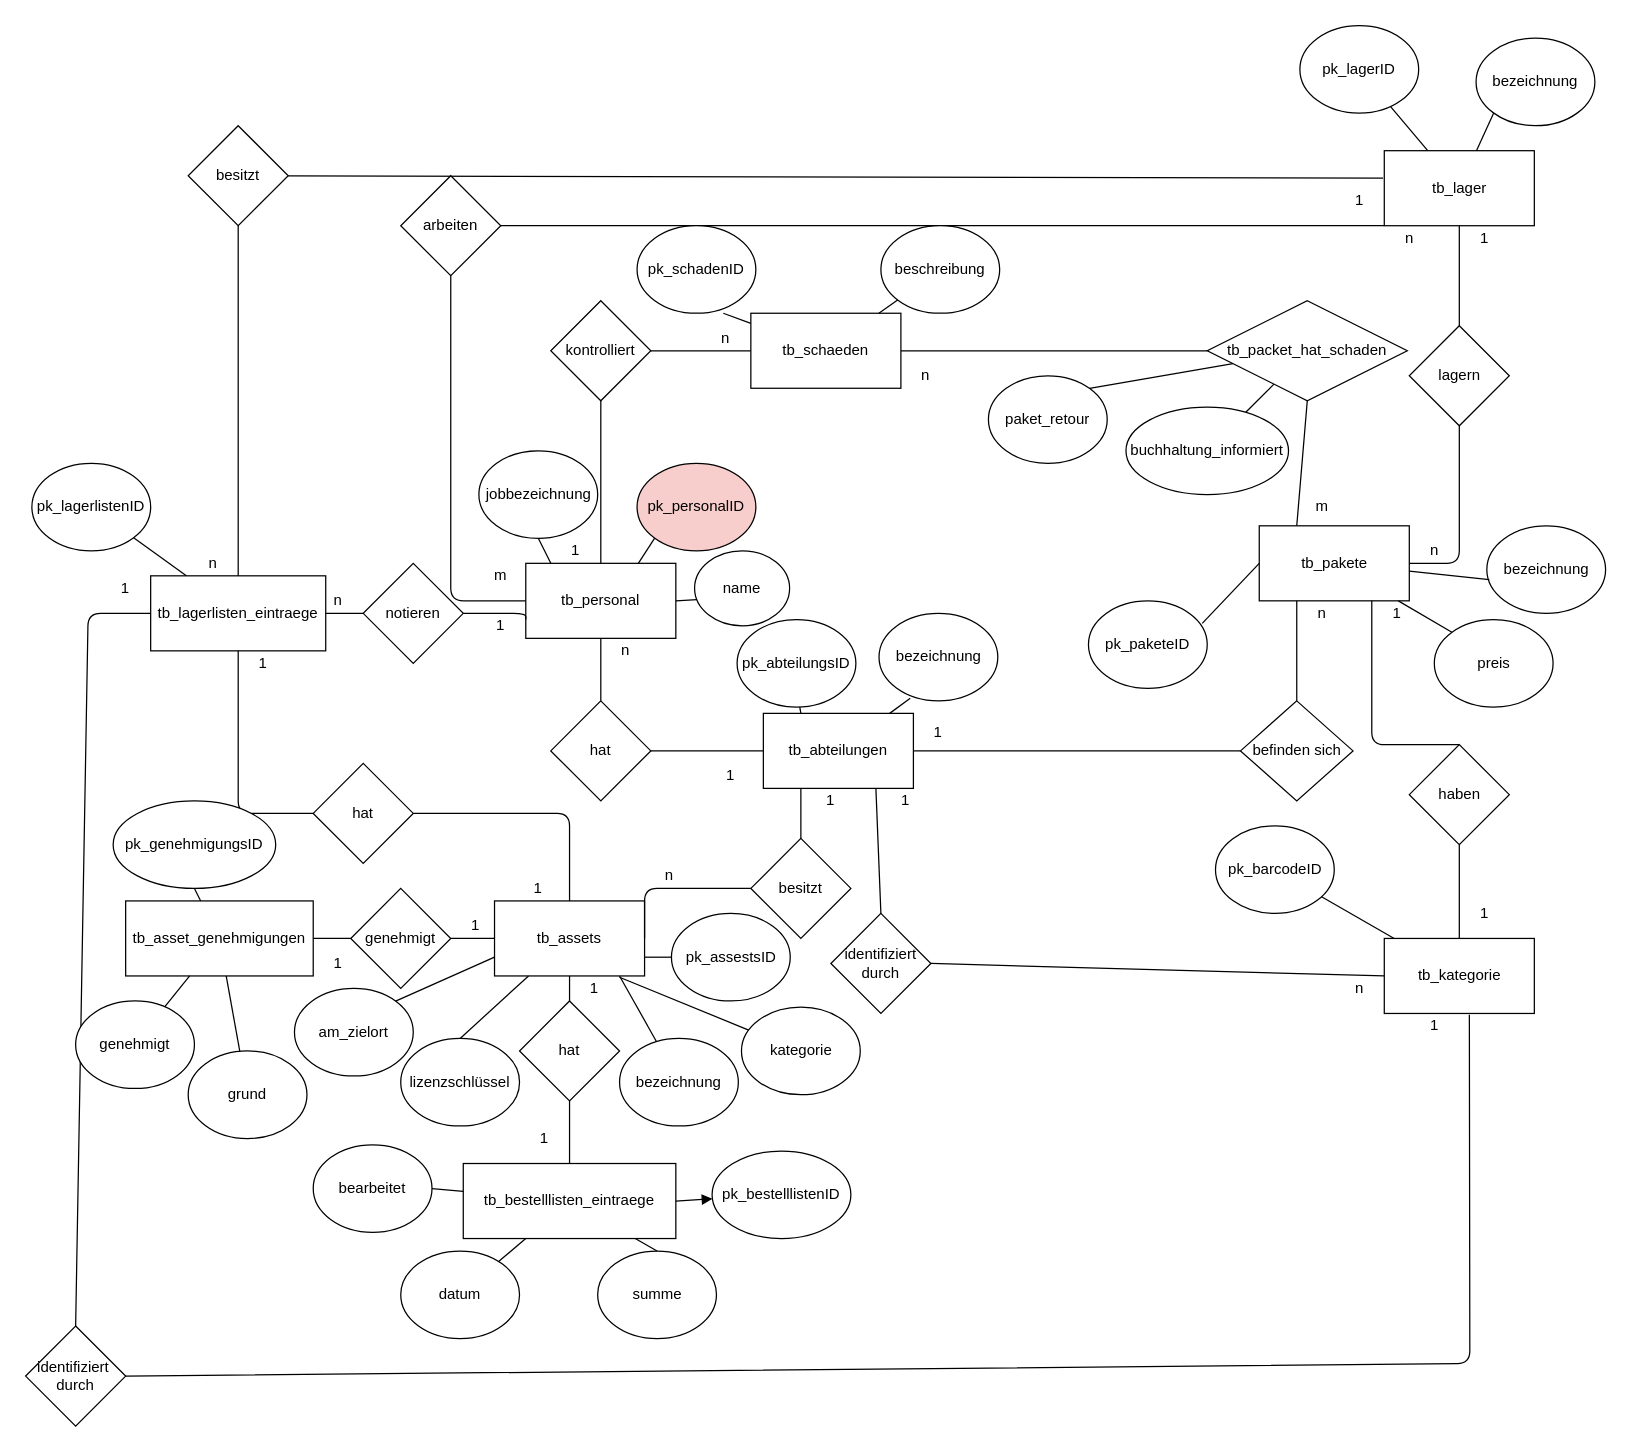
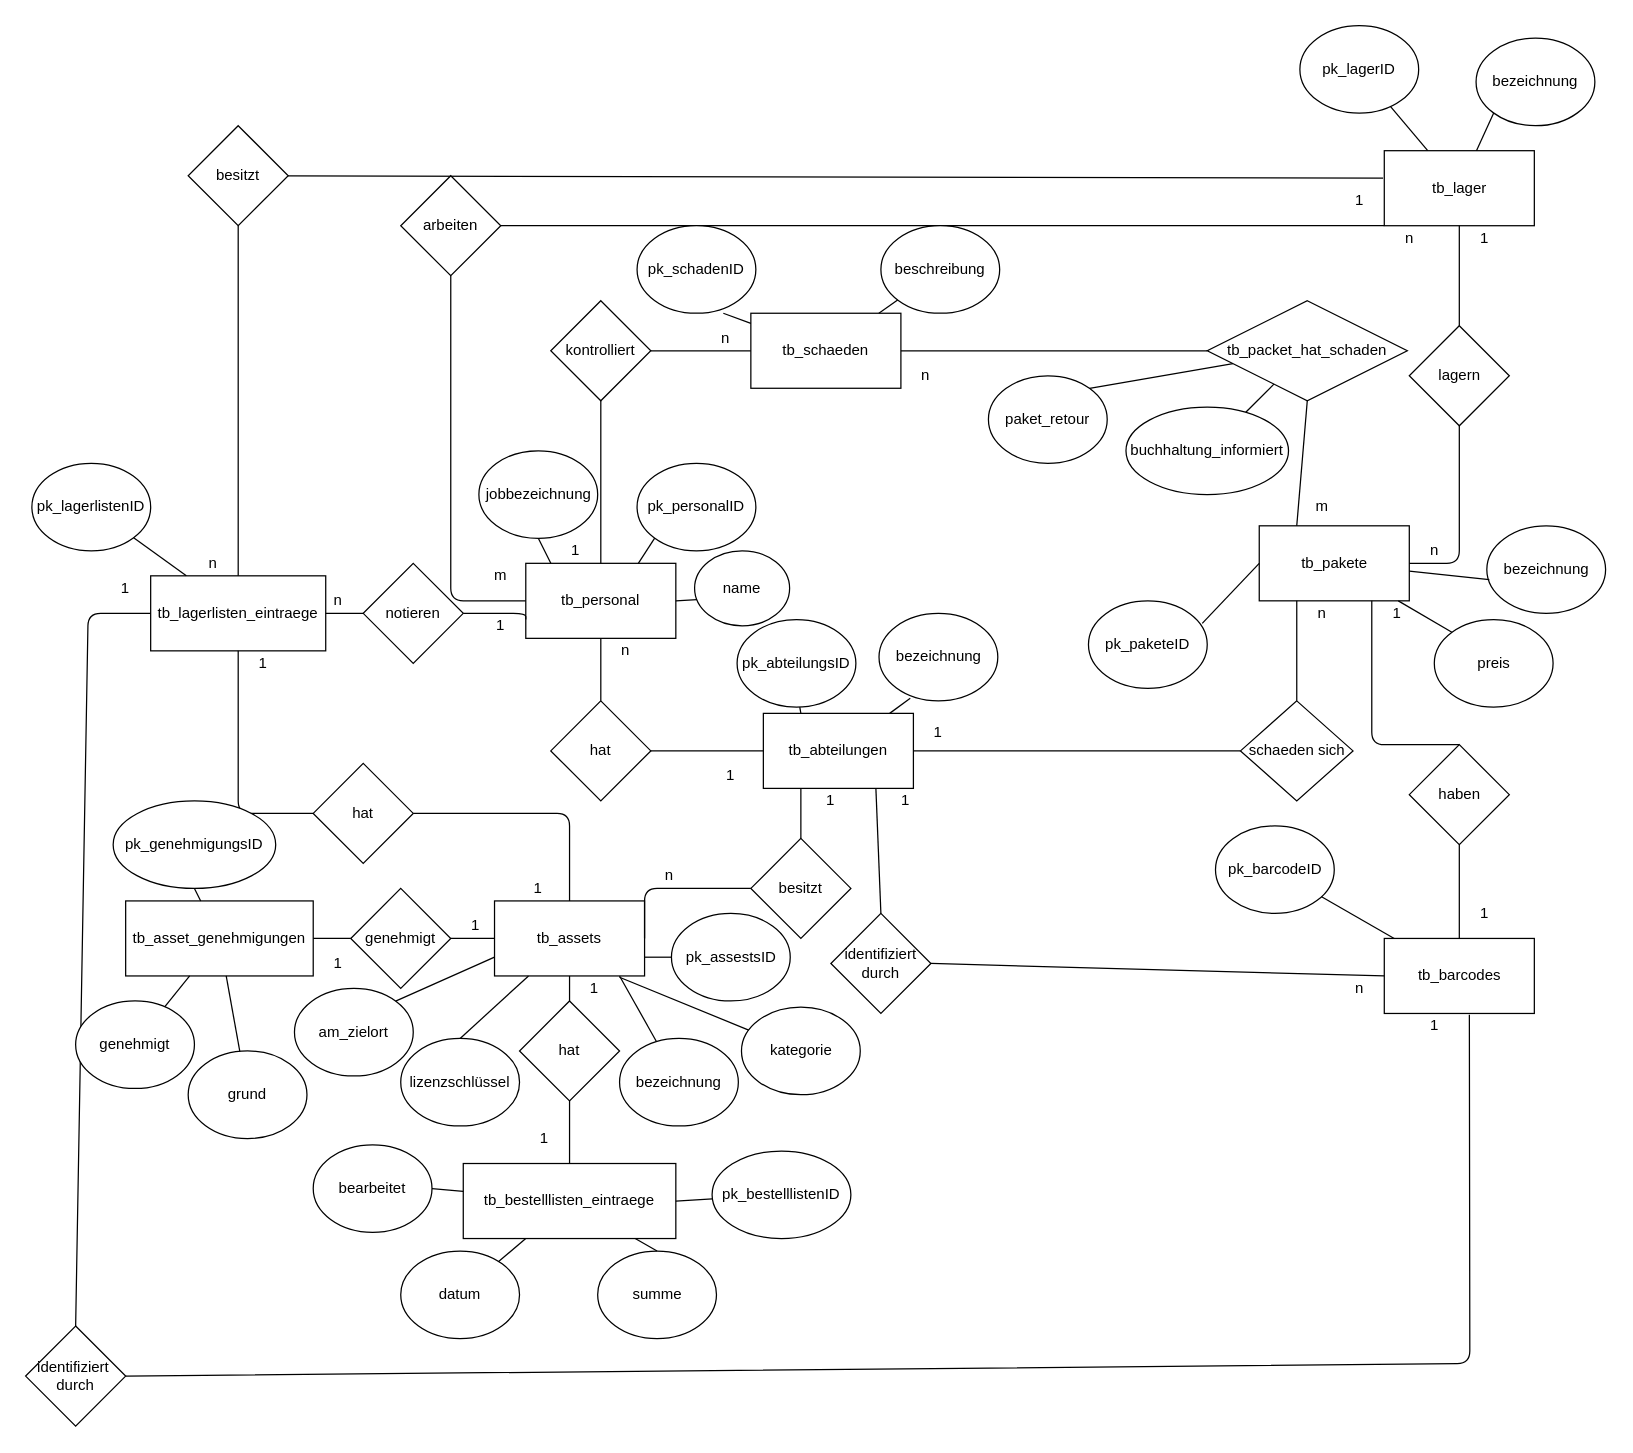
(696, 507) -> (696, 507)
(1297, 751) -> (1297, 751)
(1459, 976) -> (1459, 976)
(701, 1199) -> (705, 1199)
